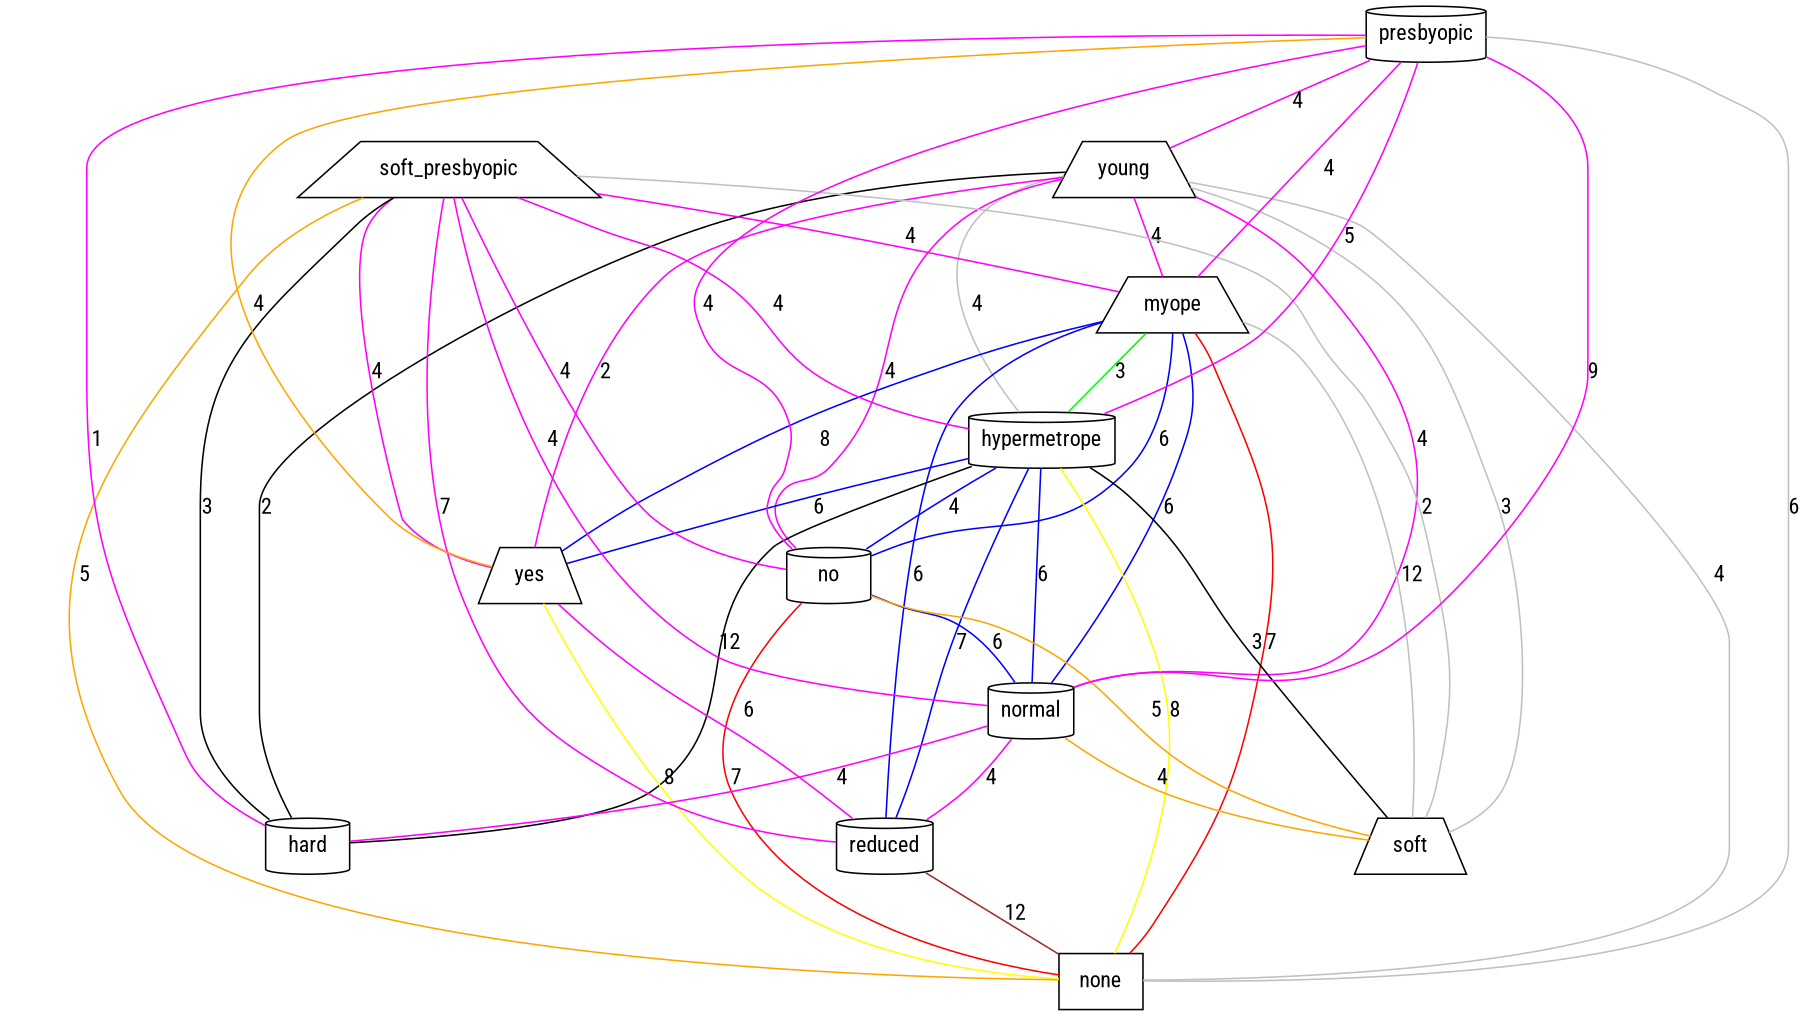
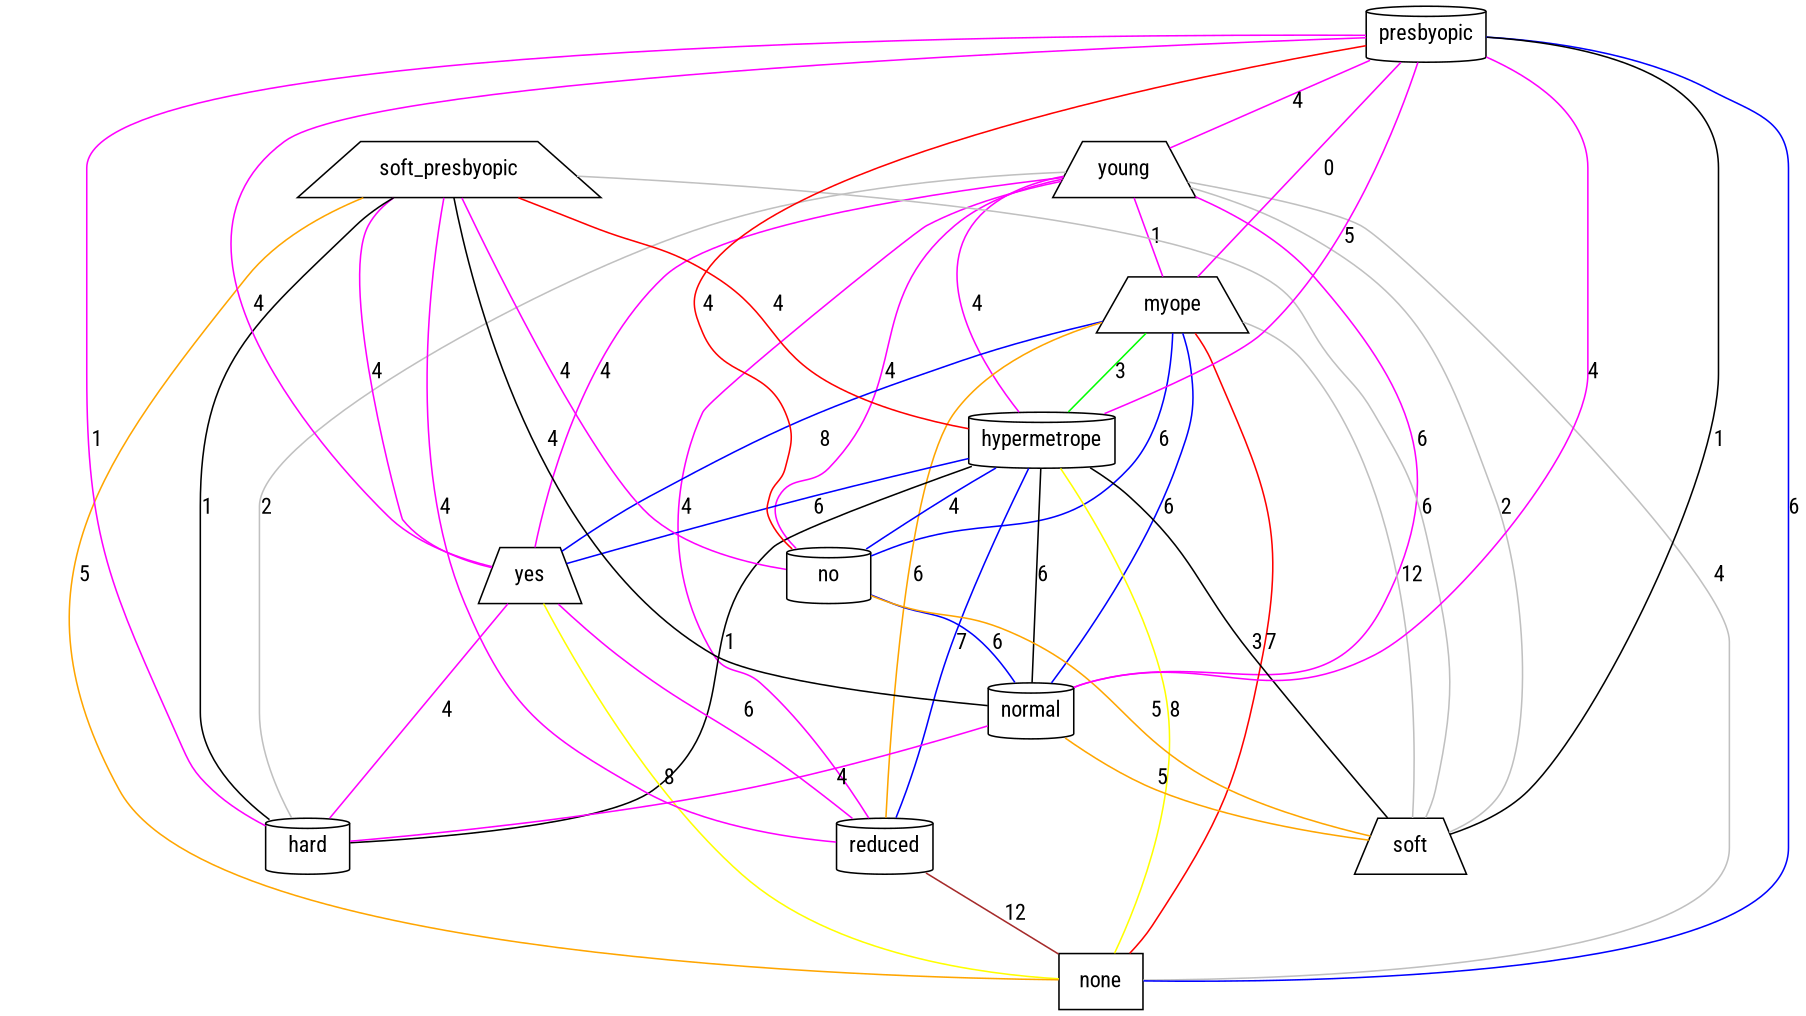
(545, 89) -> (545, 89)
(1329, 170) -> (1329, 170)
(863, 175) -> (863, 175)
(1156, 237) -> (1156, 237)
(858, 239) -> none
(957, 272) -> (957, 272)
(751, 306) -> (751, 306)
(456, 341) -> (456, 341)
(606, 373) -> (606, 373)
(1593, 373) -> (1593, 373)
none -> (1715, 402)
(1422, 440) -> (1422, 440)
(923, 496) -> (923, 496)
(207, 508) -> (207, 508)
(445, 508) -> (445, 508)
(1427, 508) -> (1427, 508)
(1506, 508) -> (1506, 508)
(616, 570) -> (616, 570)
(1036, 576) -> (1036, 576)
(730, 643) -> (730, 643)
(1788, 676) -> (1788, 676)
none -> (419, 711)
(1162, 779) -> (1162, 779)
(973, 783) -> (694, 435)
(784, 862) -> none
